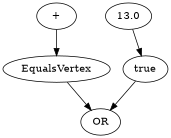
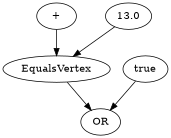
(136, 39) -> (97, 39)
